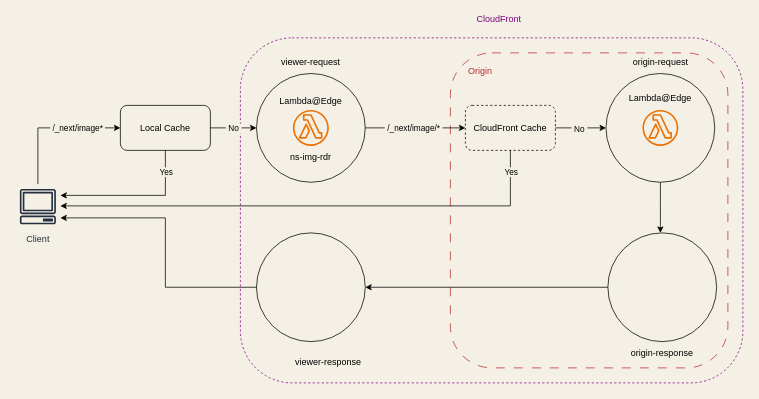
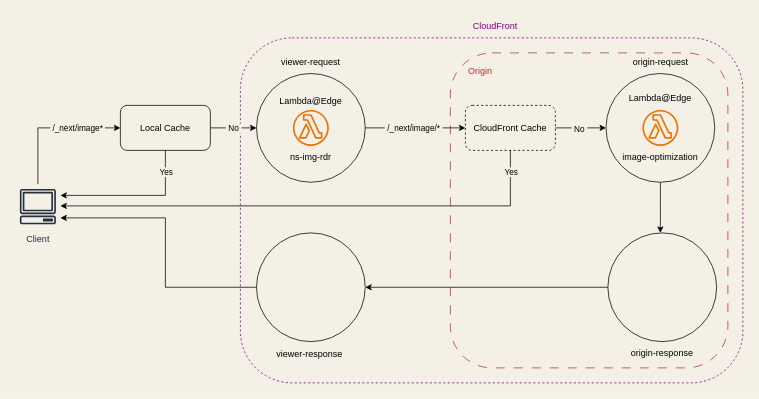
(499, 19) -> (495, 27)
none -> (660, 157)
(328, 362) -> (310, 354)
